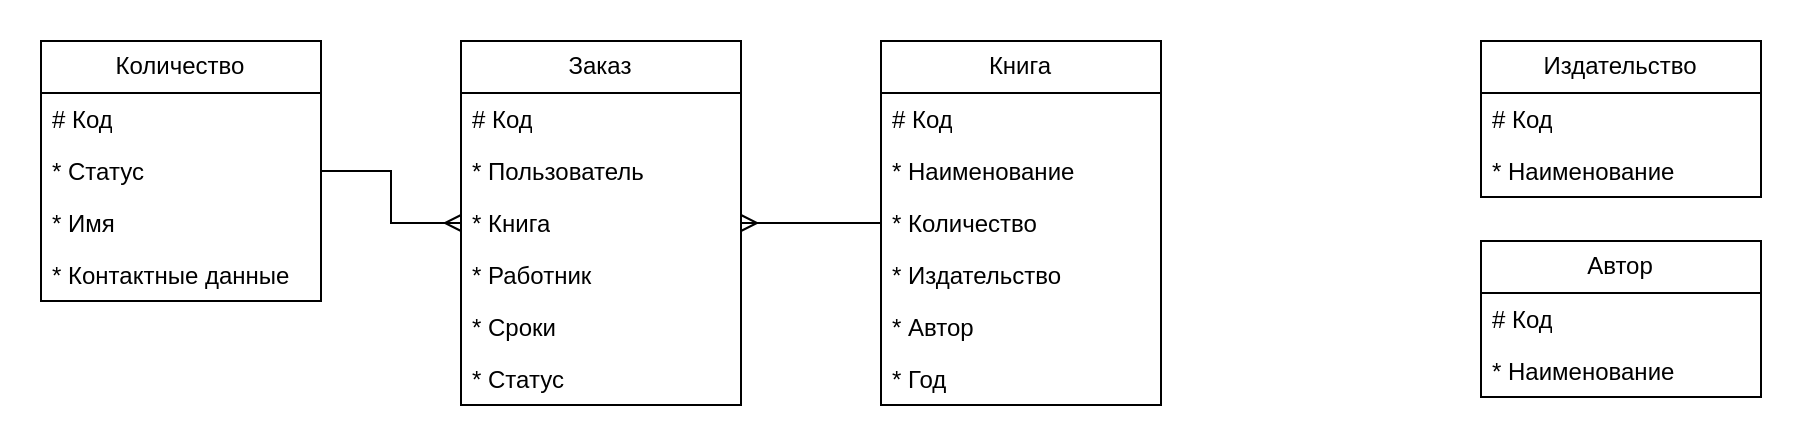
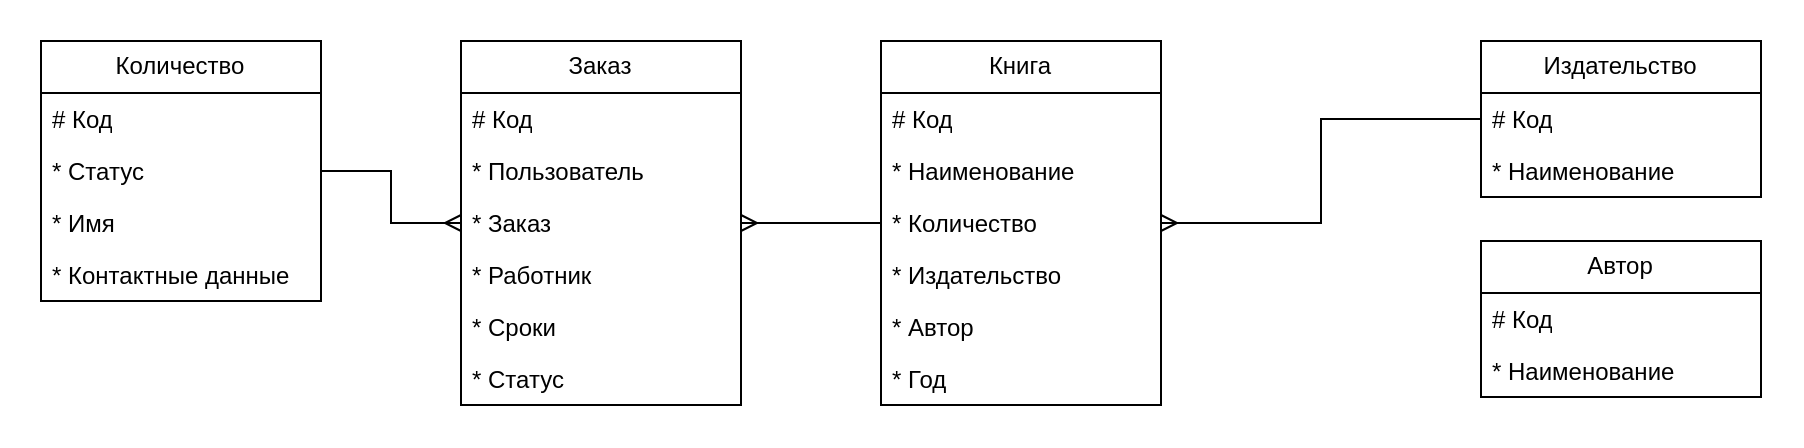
none -> (1321, 171)
(517, 225) -> (517, 225)
